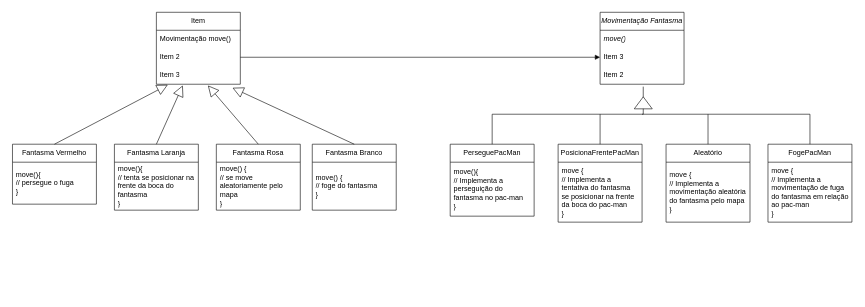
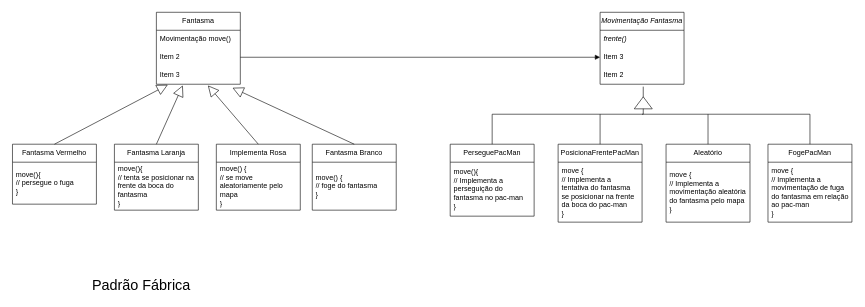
(198, 21) -> (198, 21)
(616, 39) -> (620, 39)
(258, 153) -> (258, 153)
none -> (141, 285)
